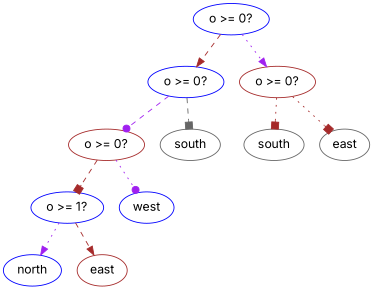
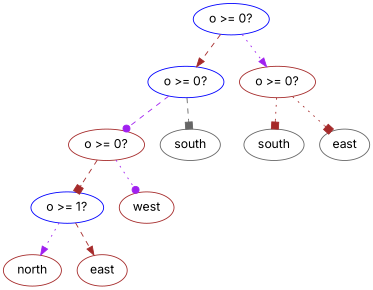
(147, 208) -> (147, 208)
(32, 270) -> (32, 270)
